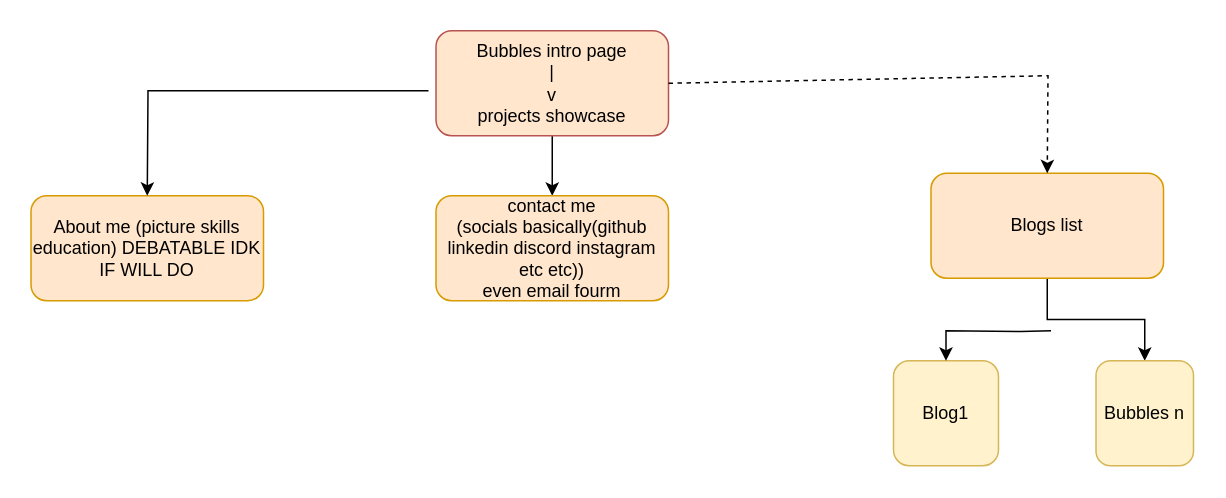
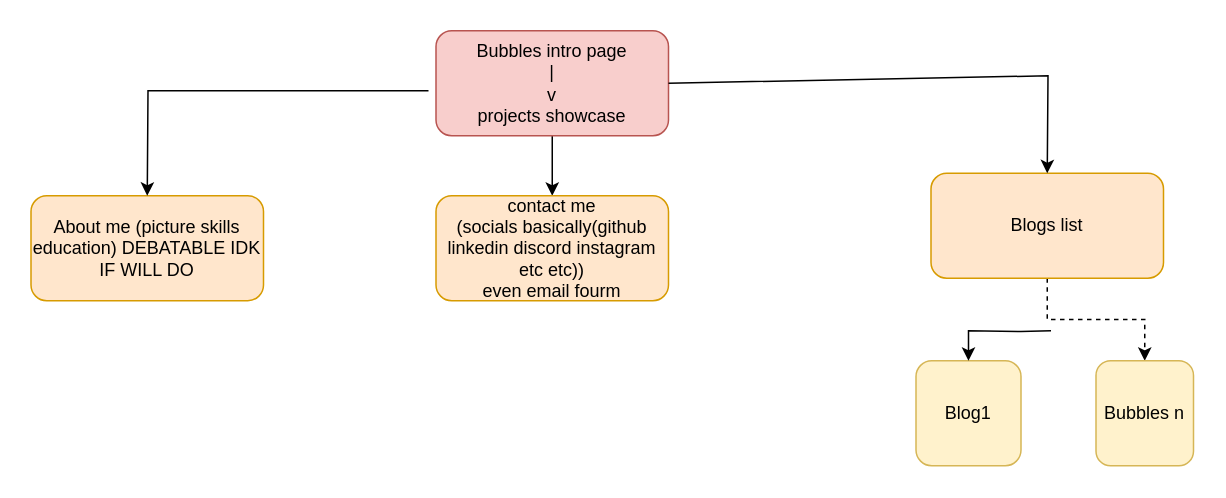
(903, 79) -> (903, 79)
(552, 83) -> (552, 83)
(1092, 320) -> (1092, 320)
(946, 413) -> (968, 413)
